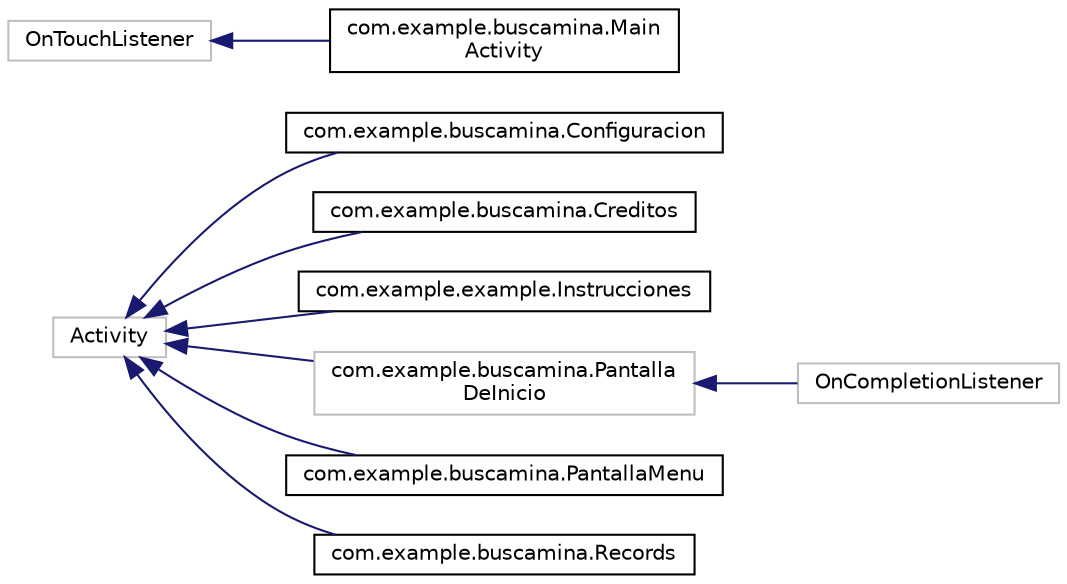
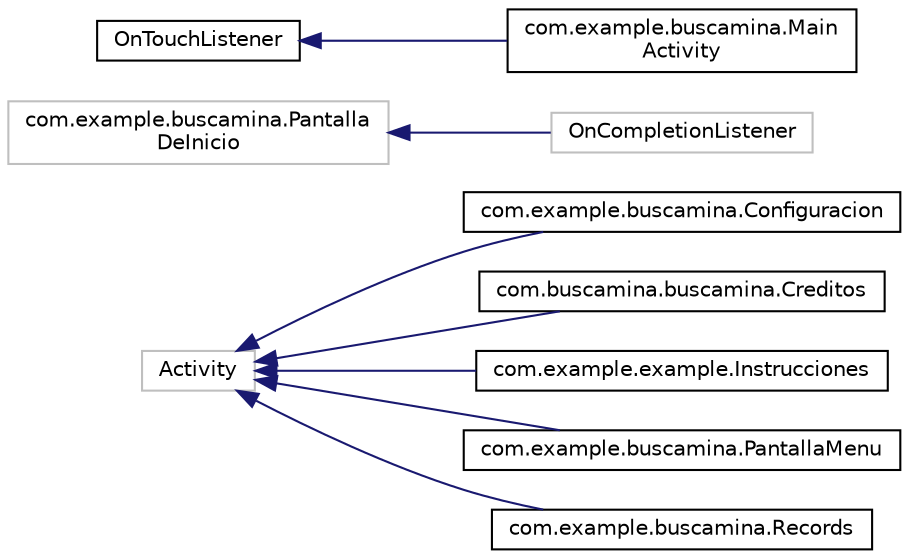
(110, 41) -> (198, 41)
(504, 212) -> (682, 291)
(250, 354) -> none
